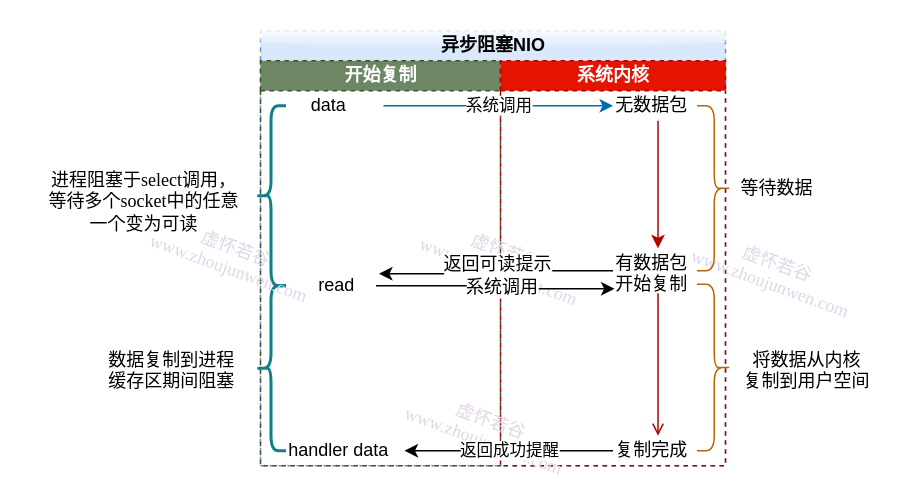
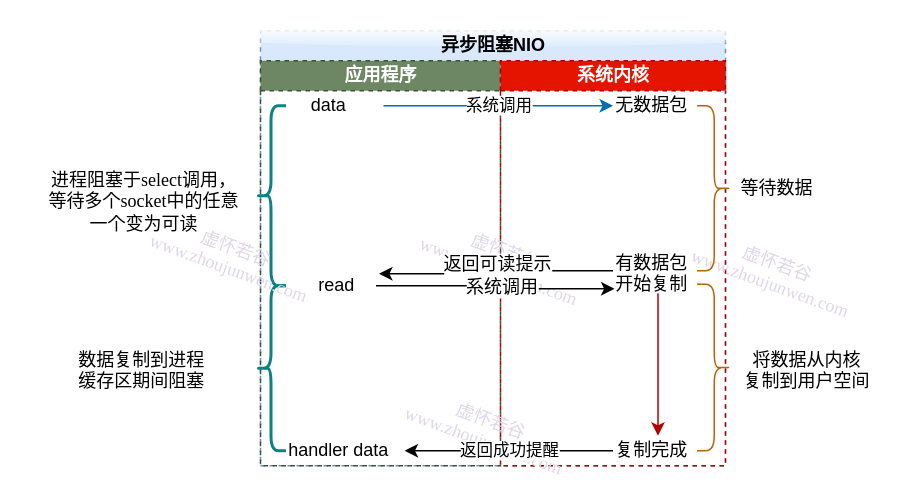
(381, 76) -> (381, 76)
(658, 179) -> none
(181, 368) -> (151, 368)
(658, 426) -> (658, 424)
